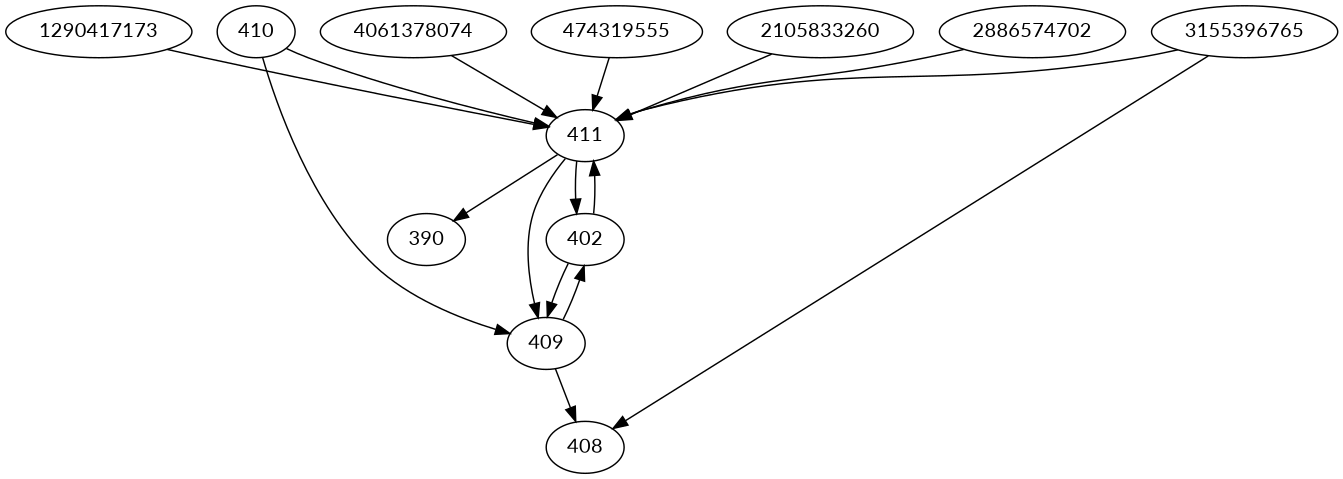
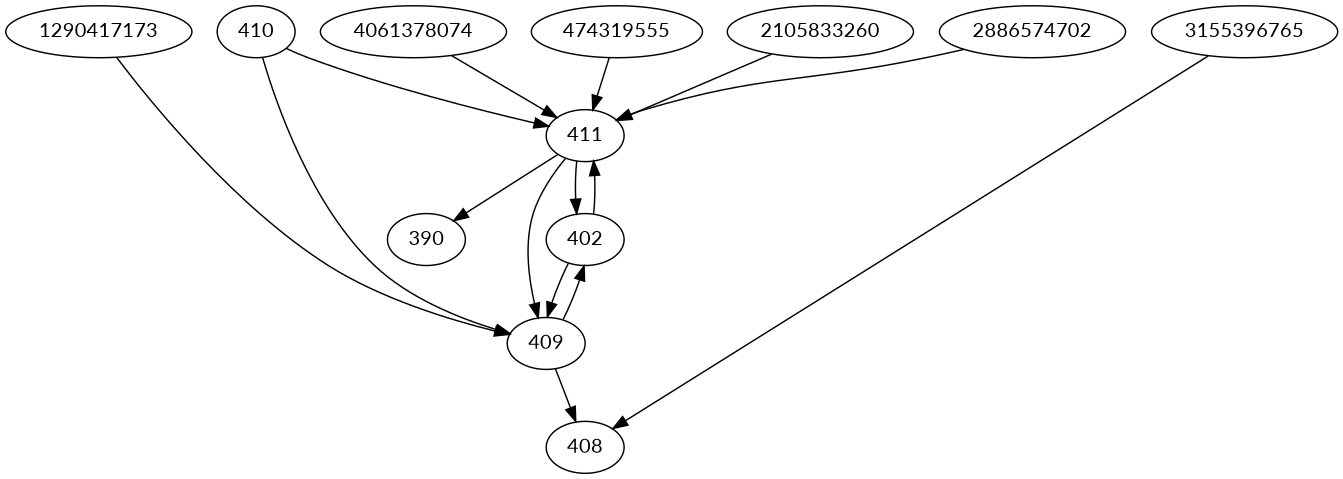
(903, 77) -> none
(350, 88) -> (281, 231)
